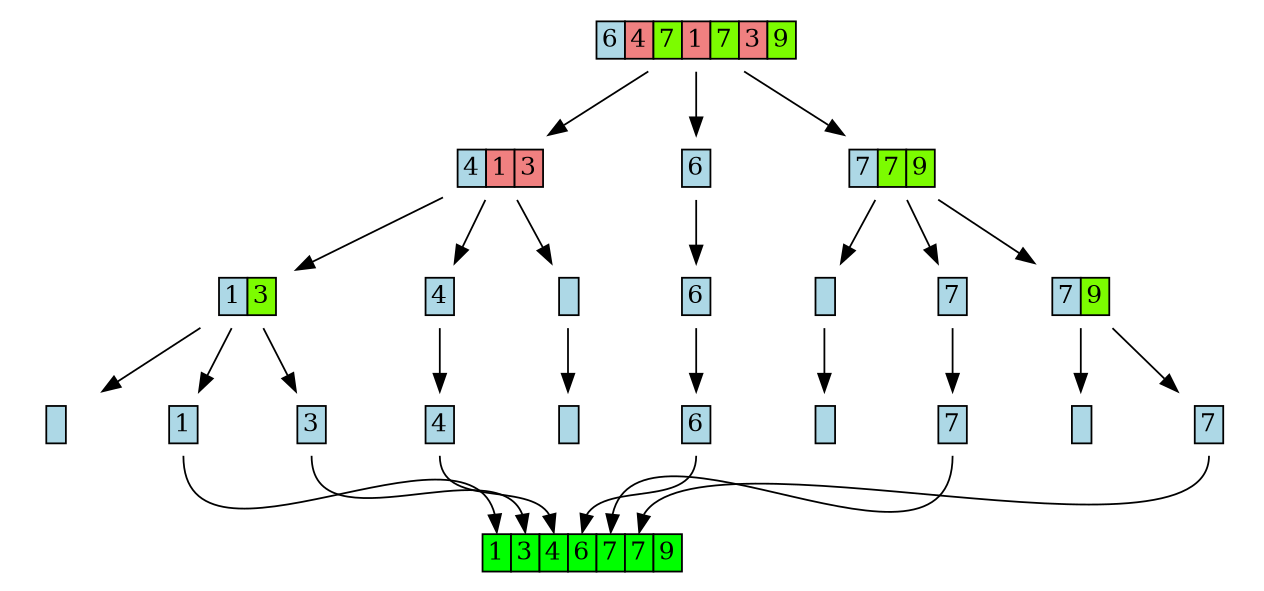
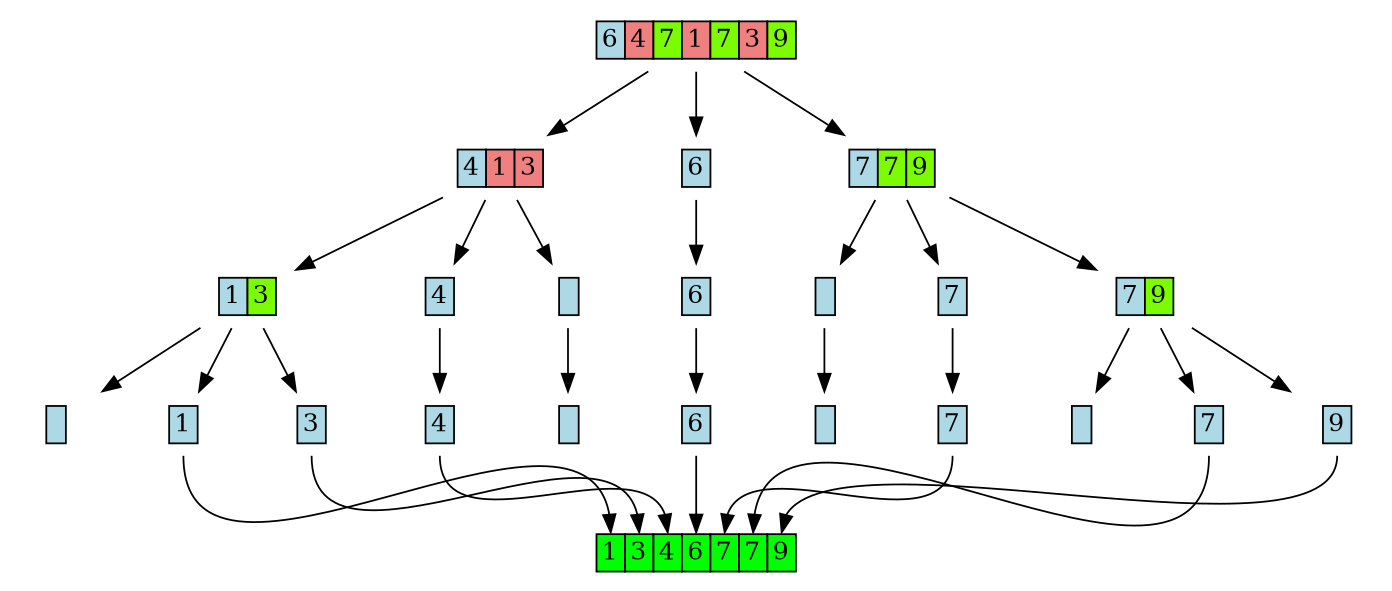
none -> (1337, 424)
